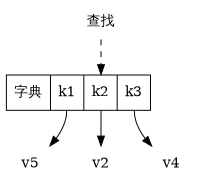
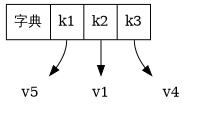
(101, 22) -> none
(101, 164) -> (101, 93)
